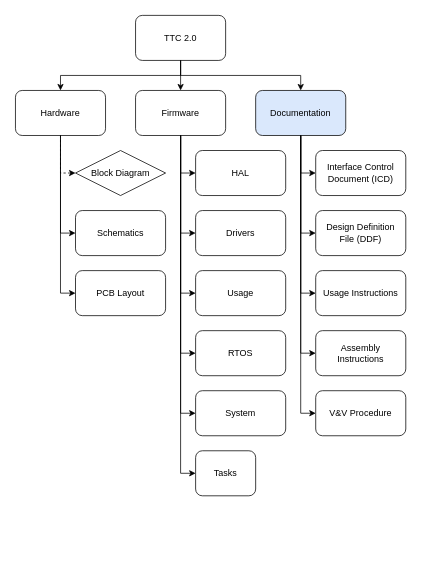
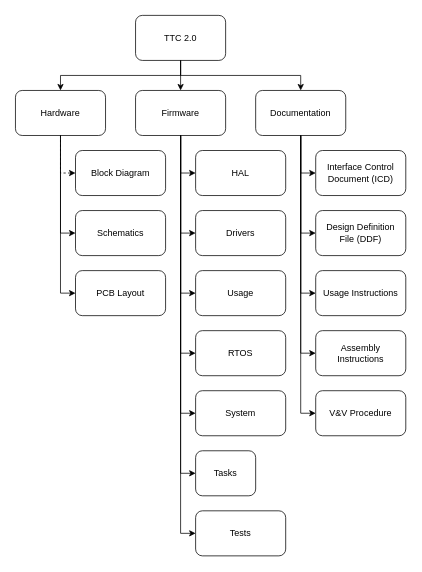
(300, 113) -> (300, 113)
(120, 173) -> (120, 173)
none -> (180, 508)
none -> (240, 533)
